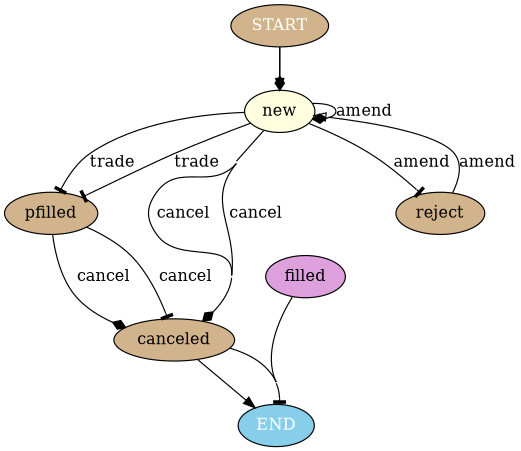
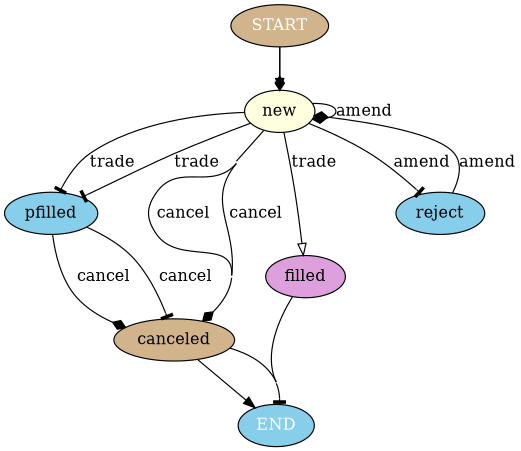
(414, 133) -> (414, 133)
none -> (294, 188)
(51, 213) -> (51, 213)
(440, 213) -> (440, 213)
